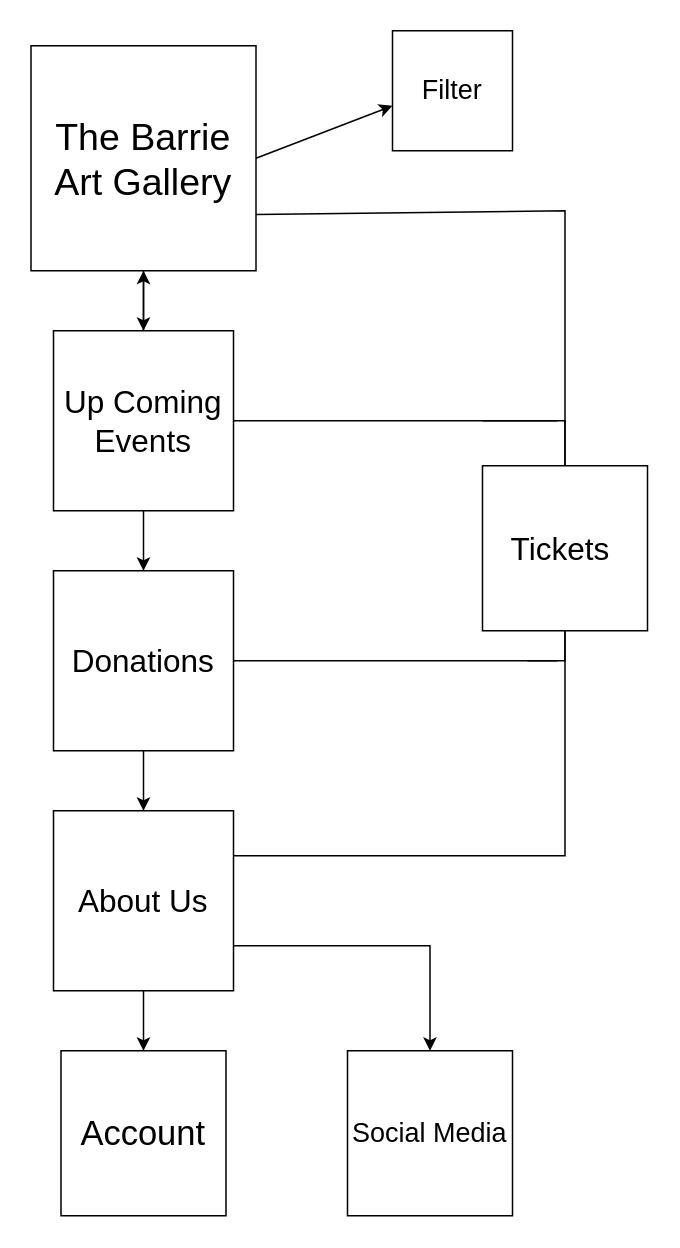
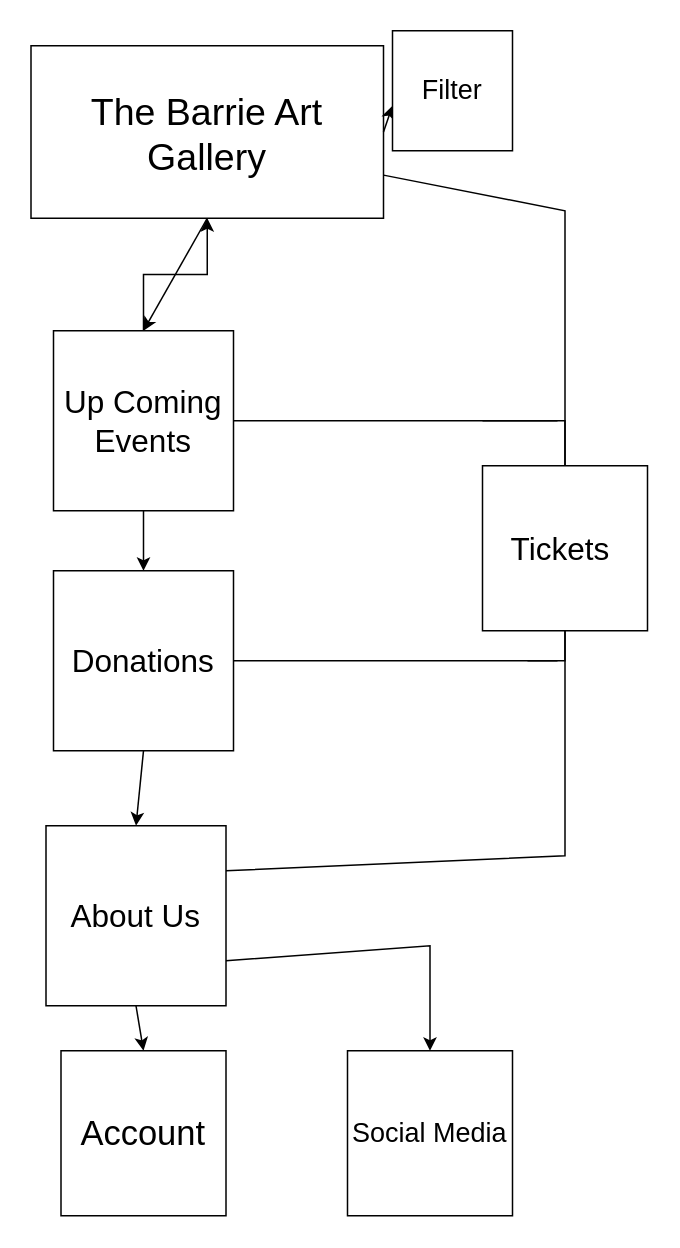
(143, 158) -> (207, 132)
(143, 901) -> (136, 916)
